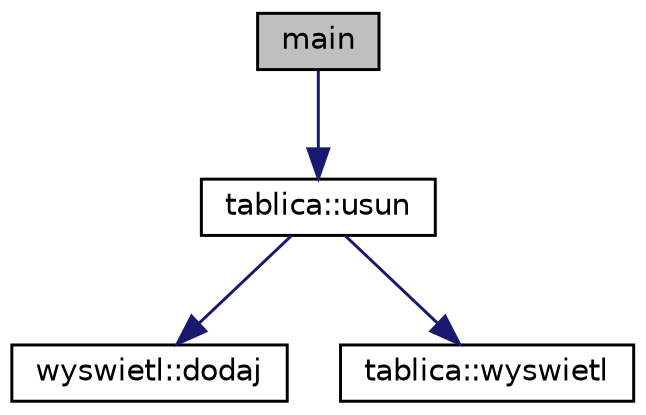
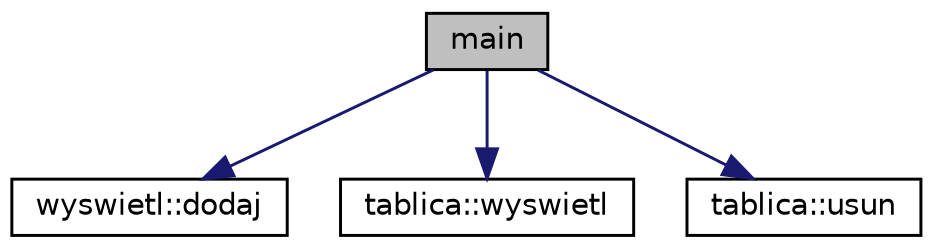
(245, 279) -> (332, 118)
(391, 279) -> (487, 109)
